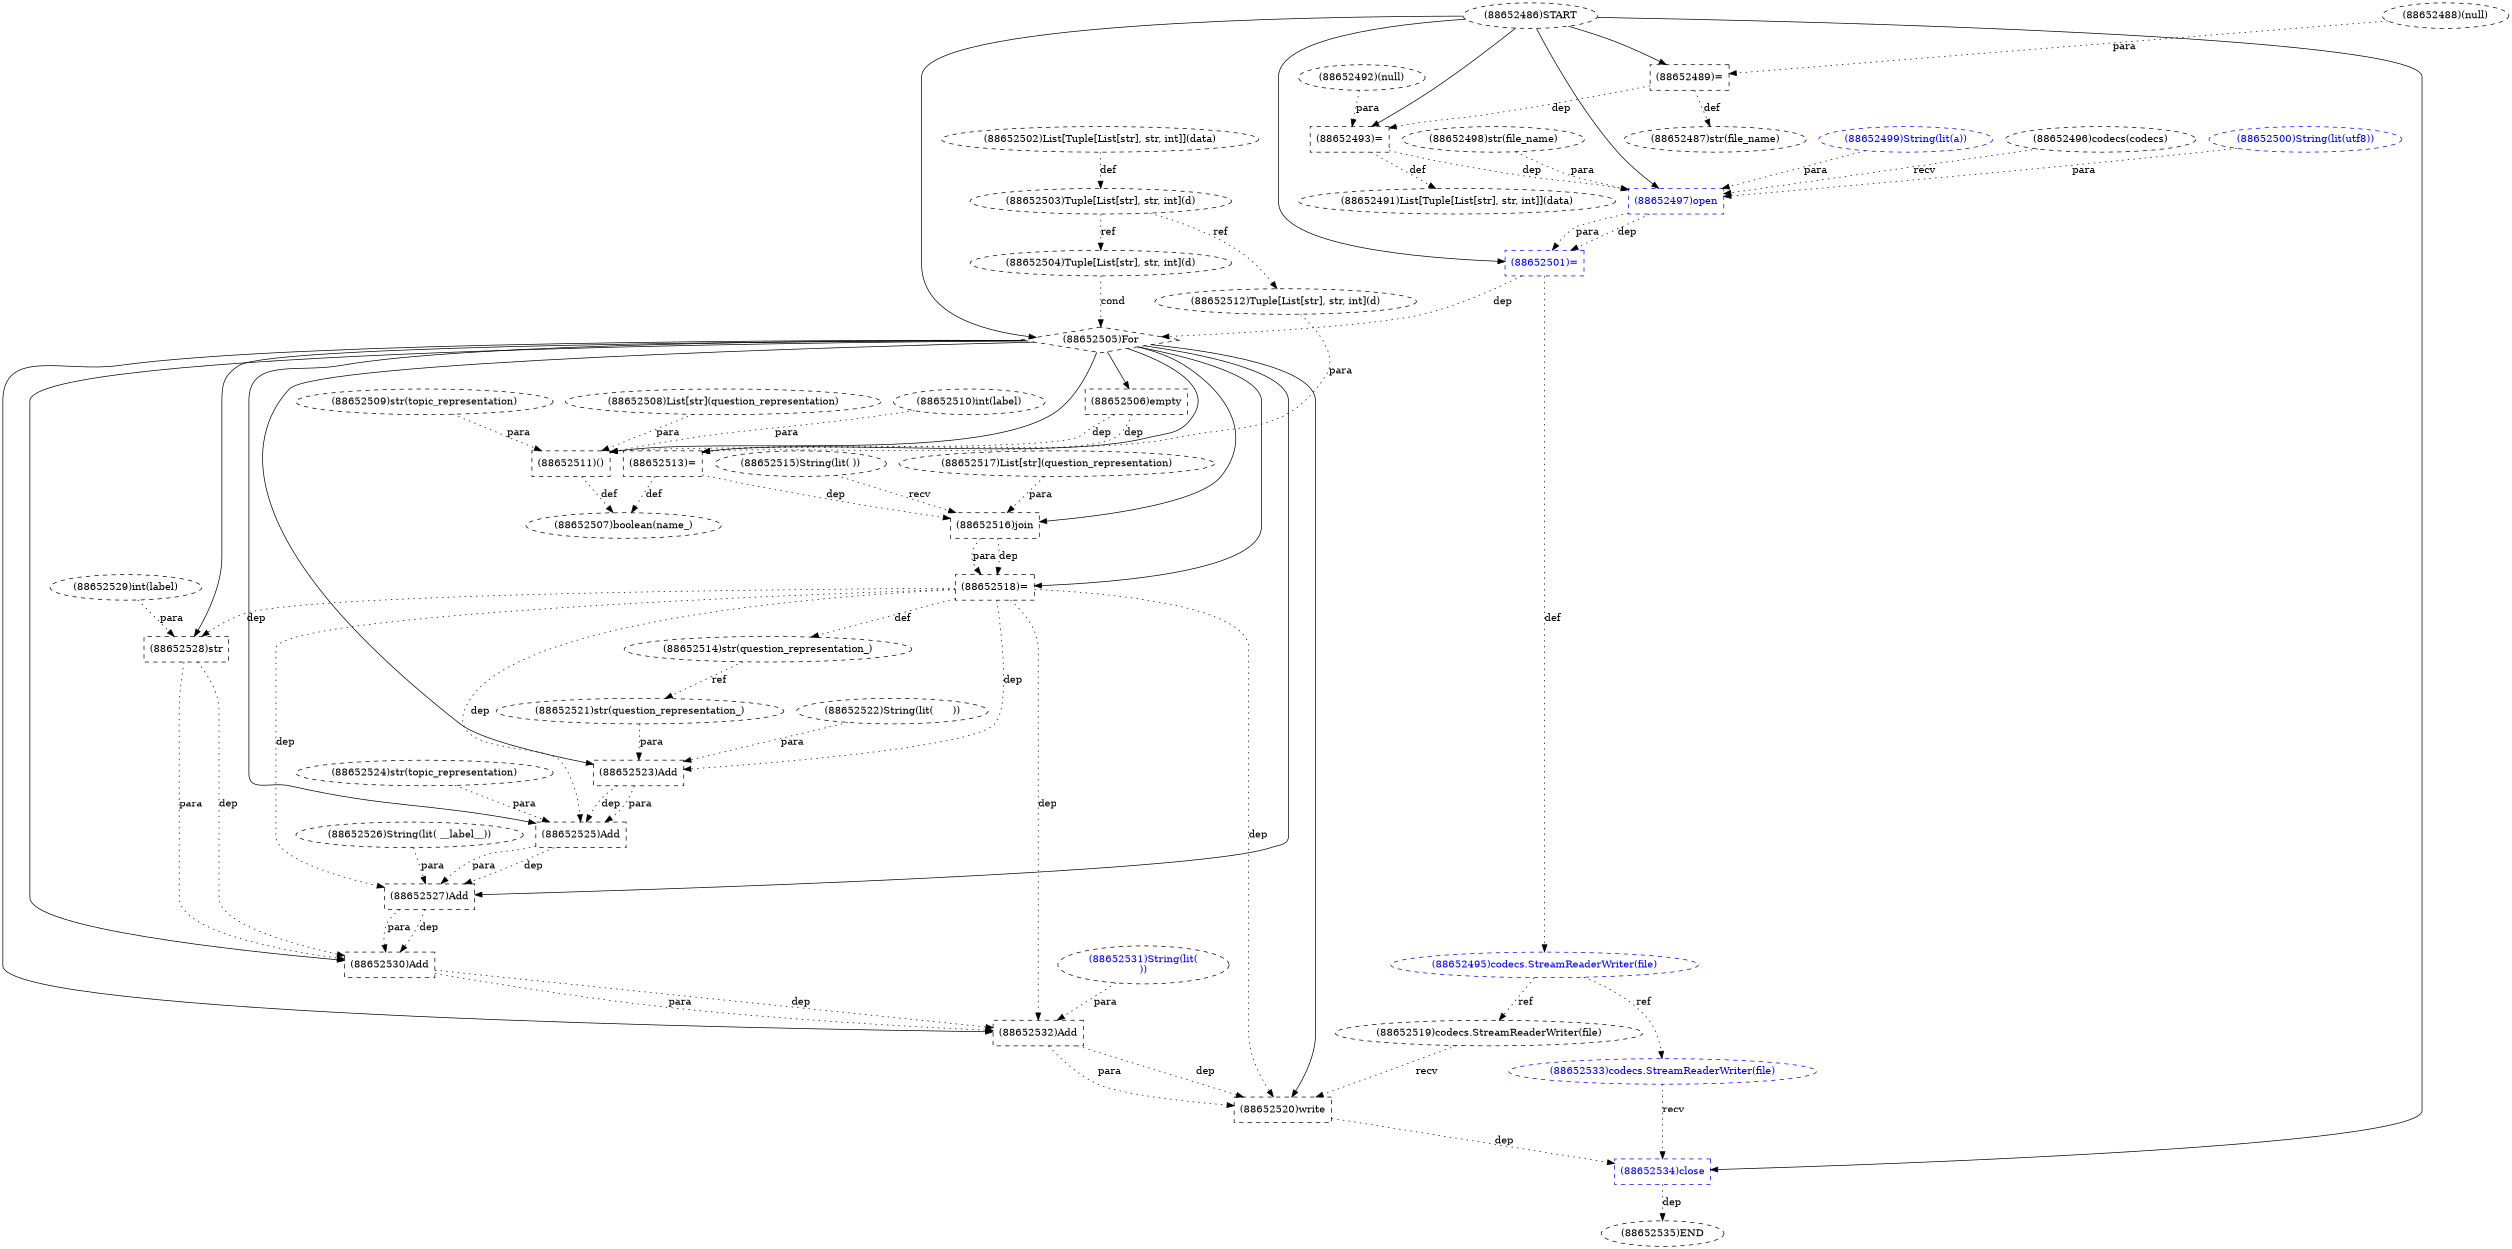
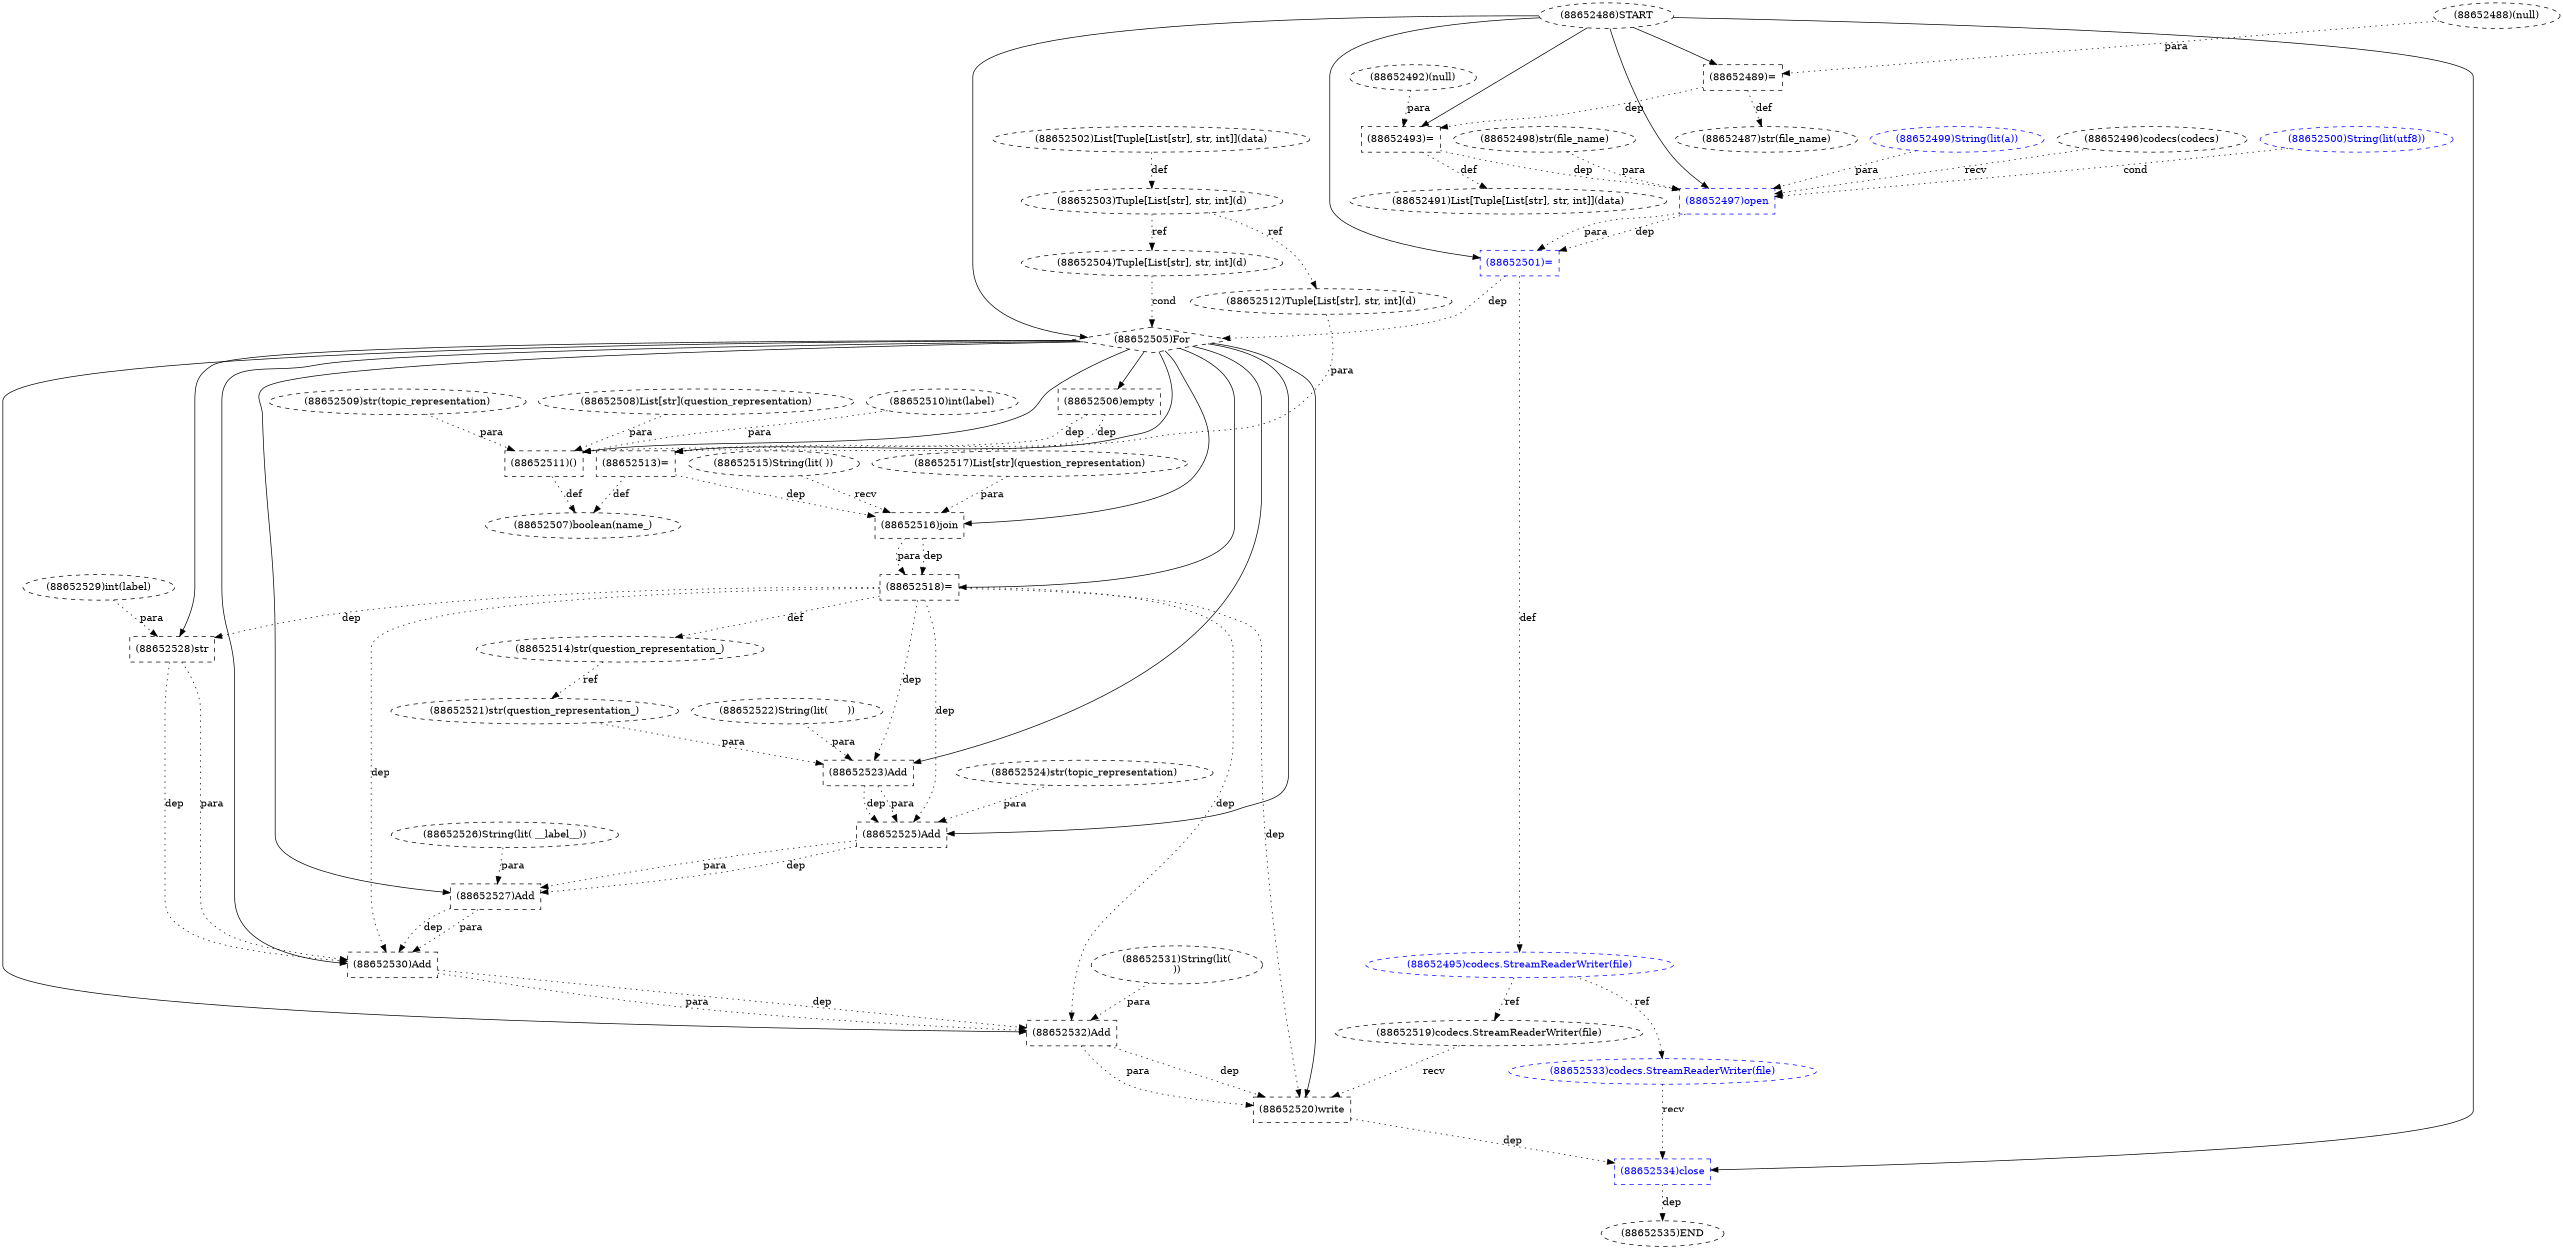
(2084, 170) -> (2135, 170)
(461, 615) -> (472, 612)
(1143, 965) -> (1177, 965)
